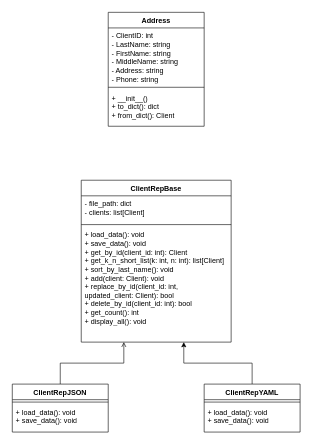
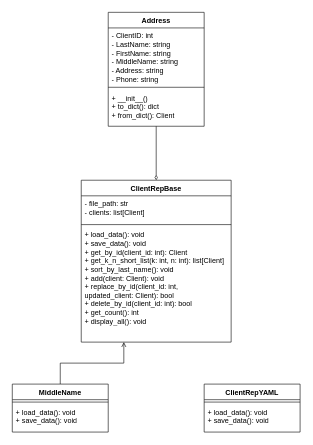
none -> (156, 151)
(123, 209) -> (123, 209)
(184, 347) -> none
(60, 393) -> (60, 393)
